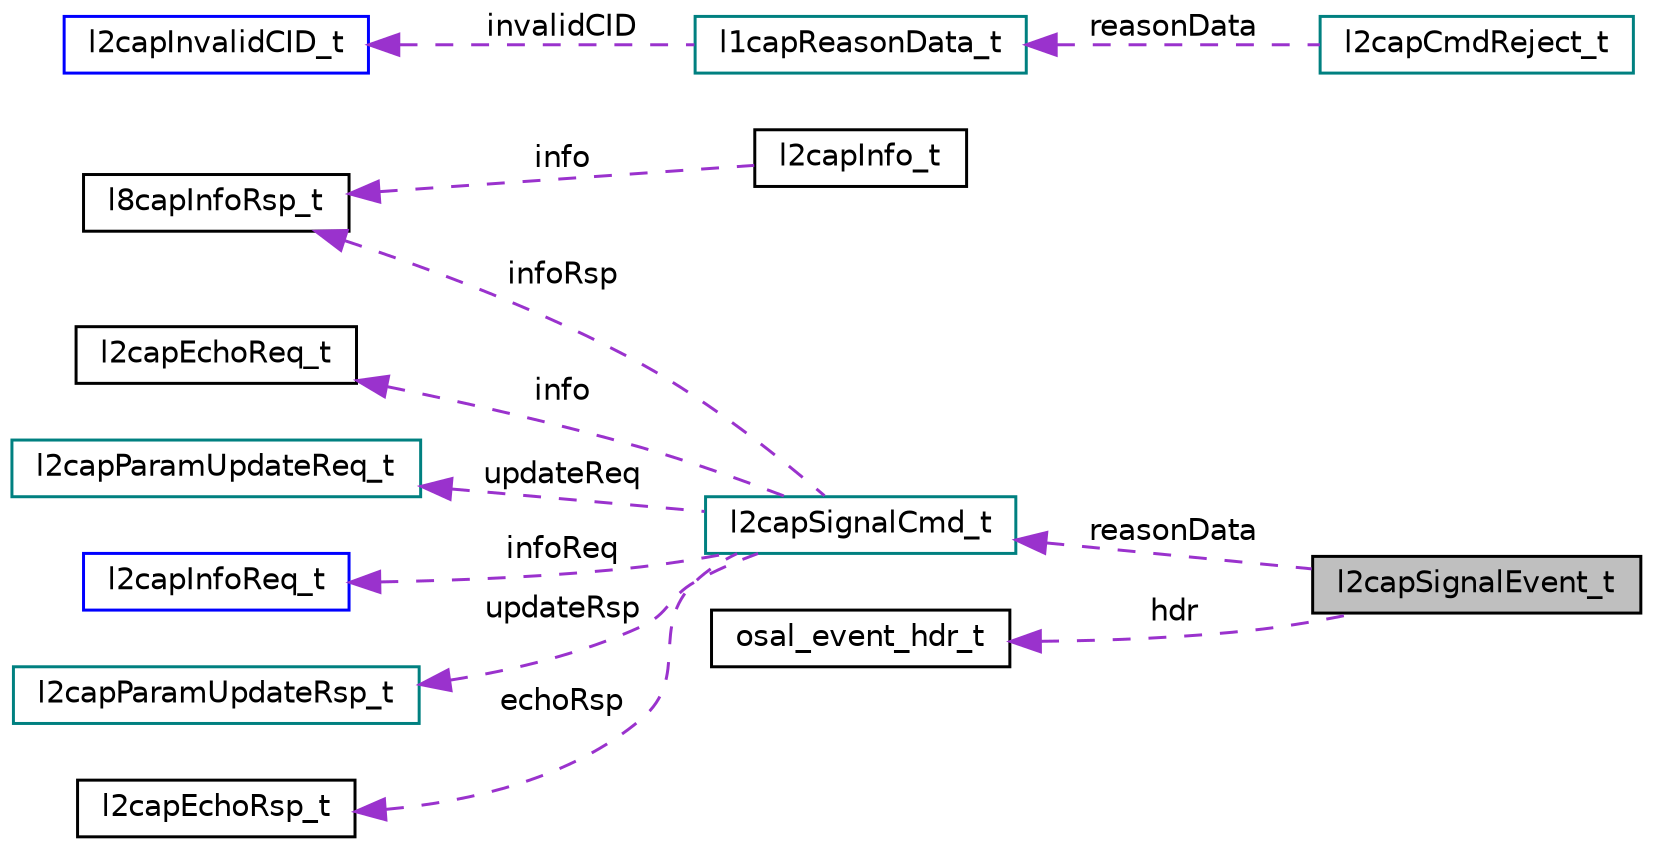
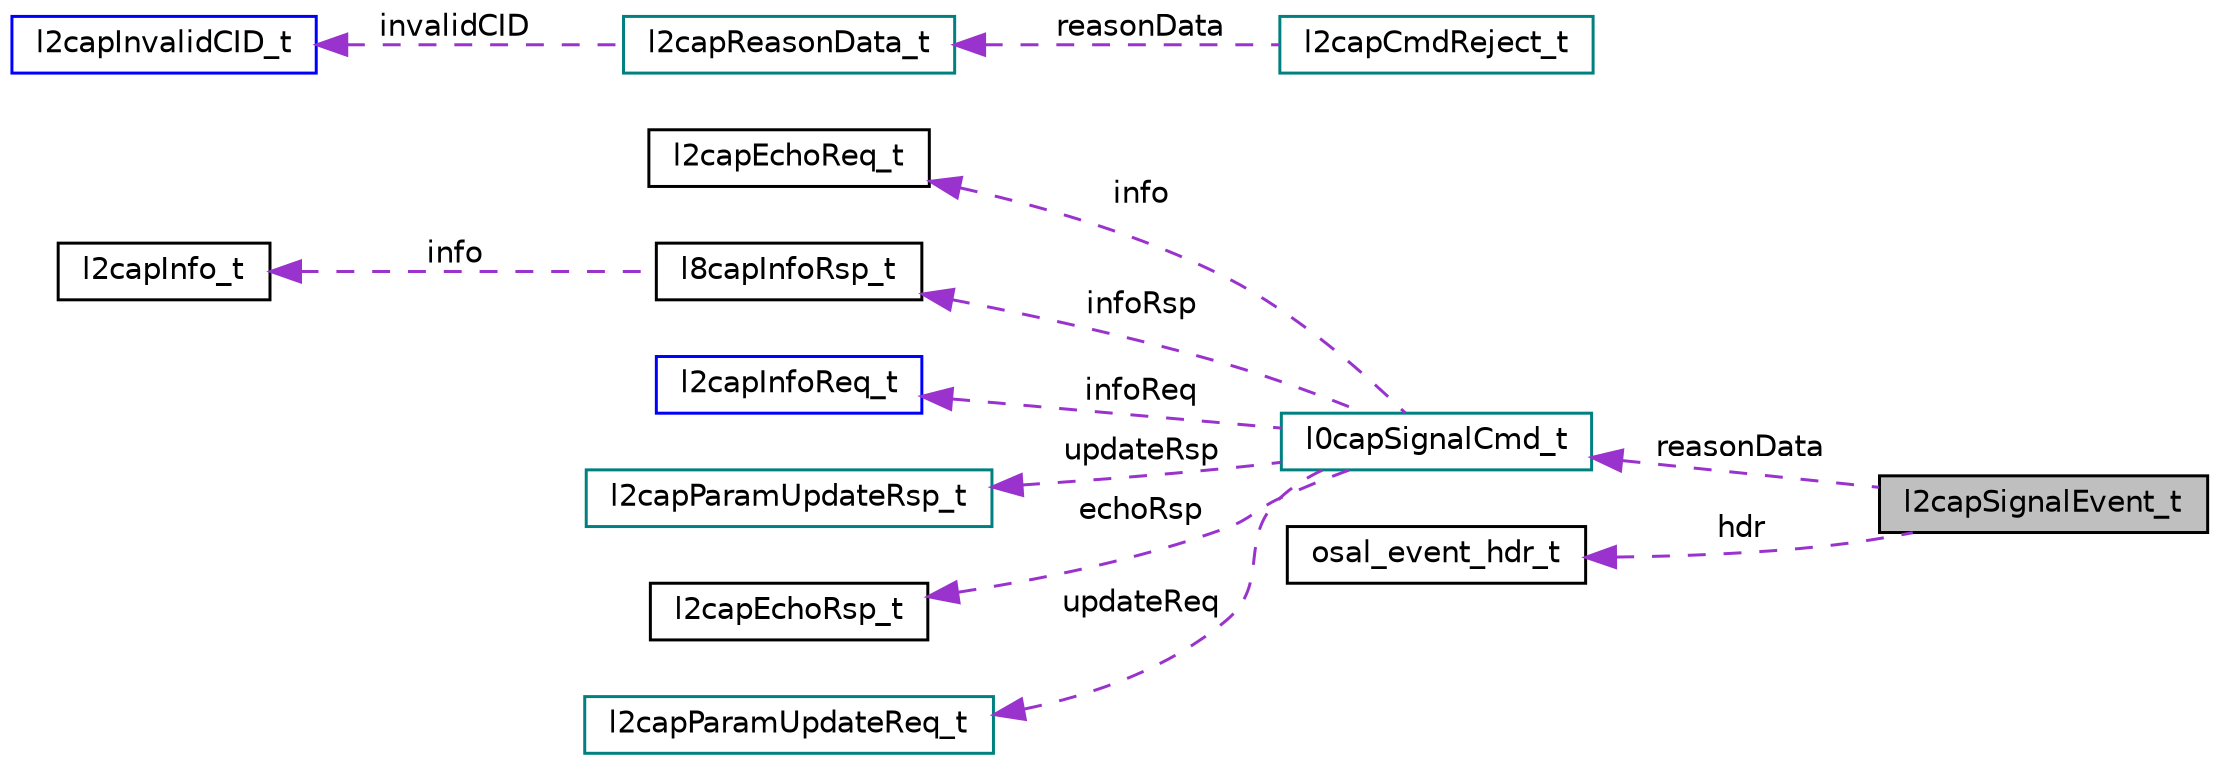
(861, 45) -> (789, 45)
(567, 178) -> (478, 271)
(861, 525) -> (1436, 442)
